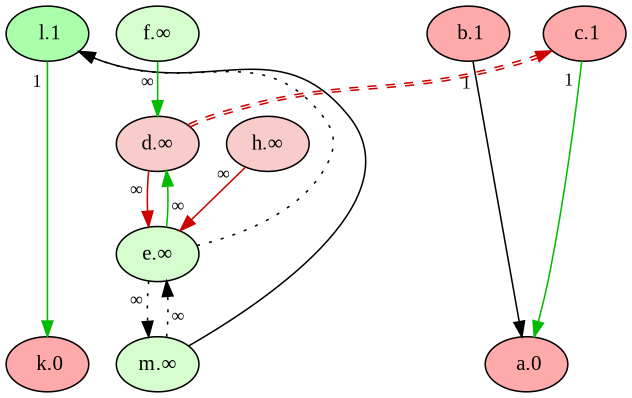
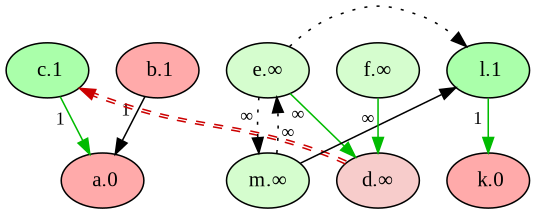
(585, 34) -> (47, 70)
(268, 144) -> none
(147, 191) -> none
